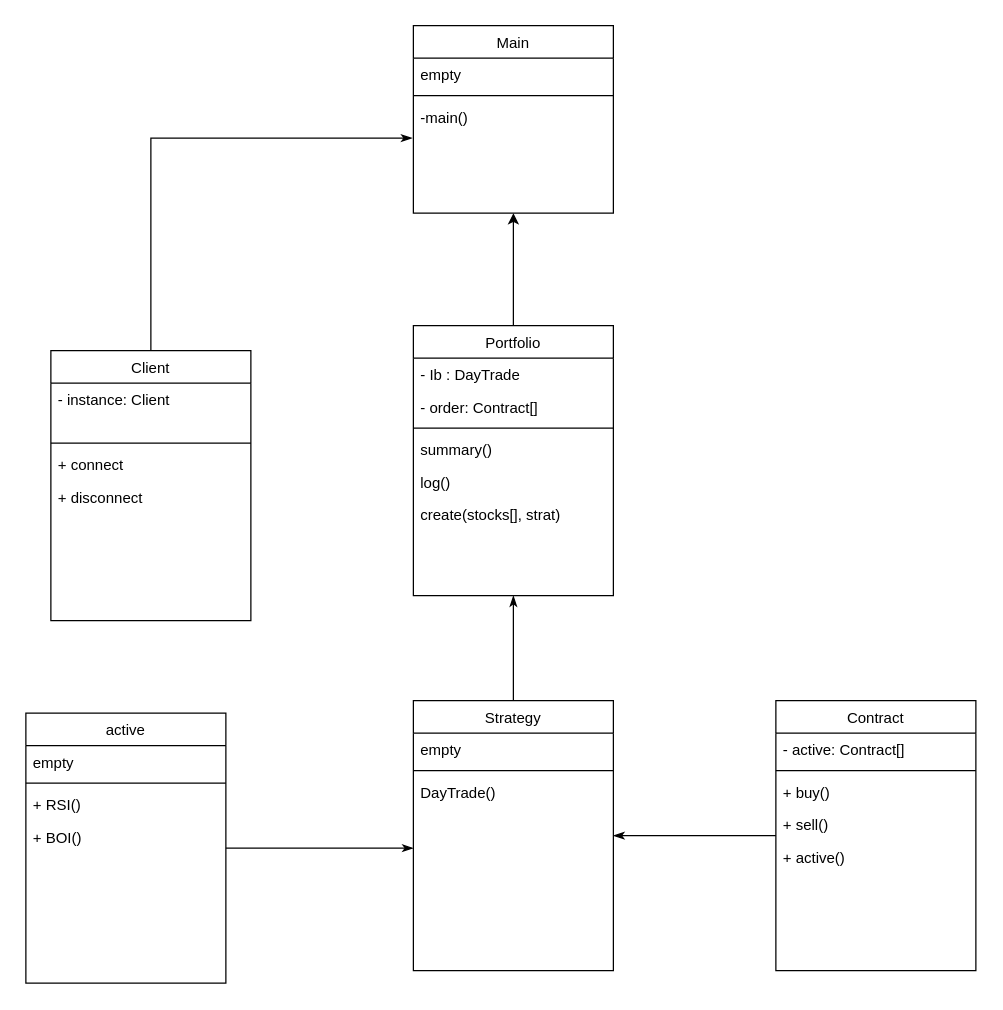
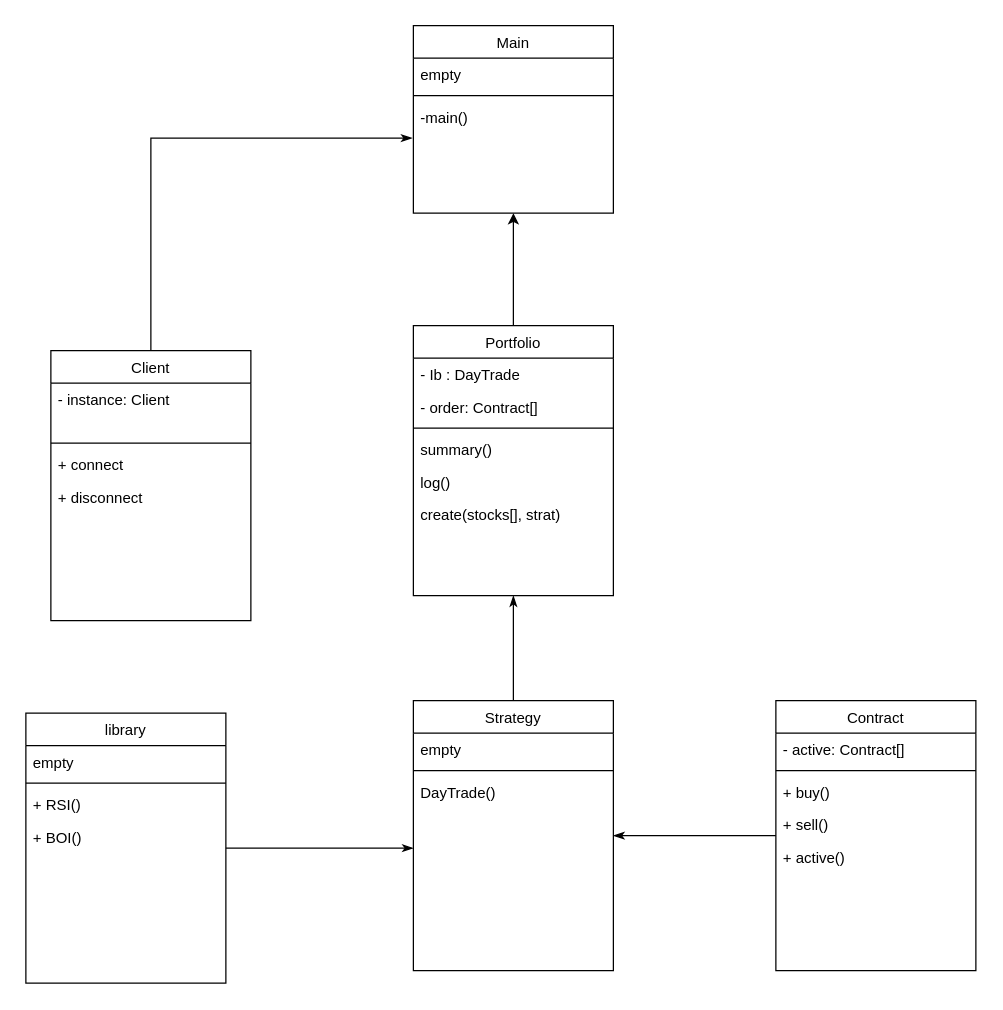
(125, 730) -> (125, 730)
